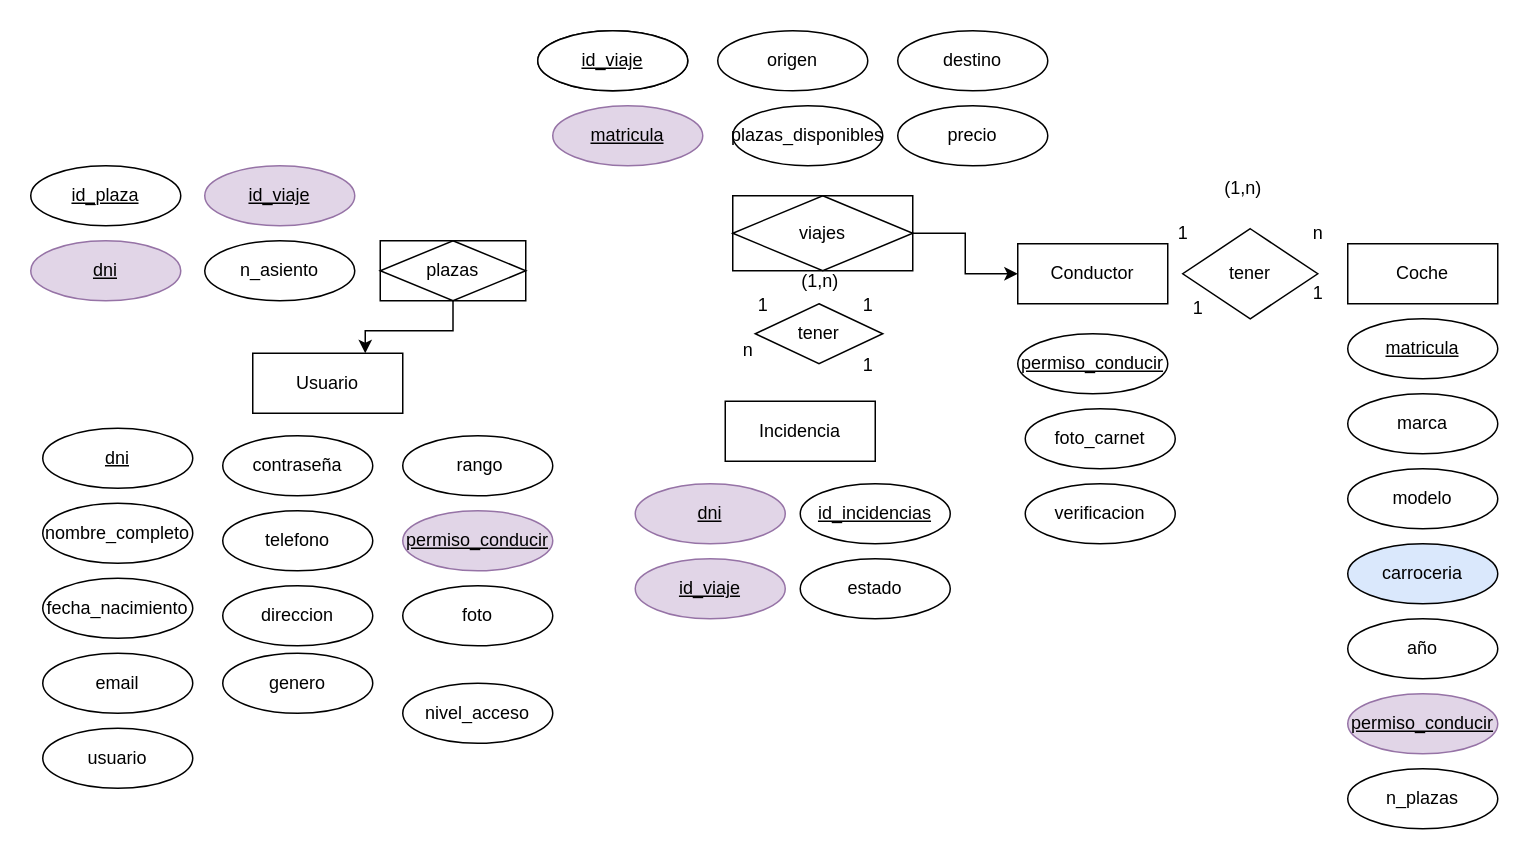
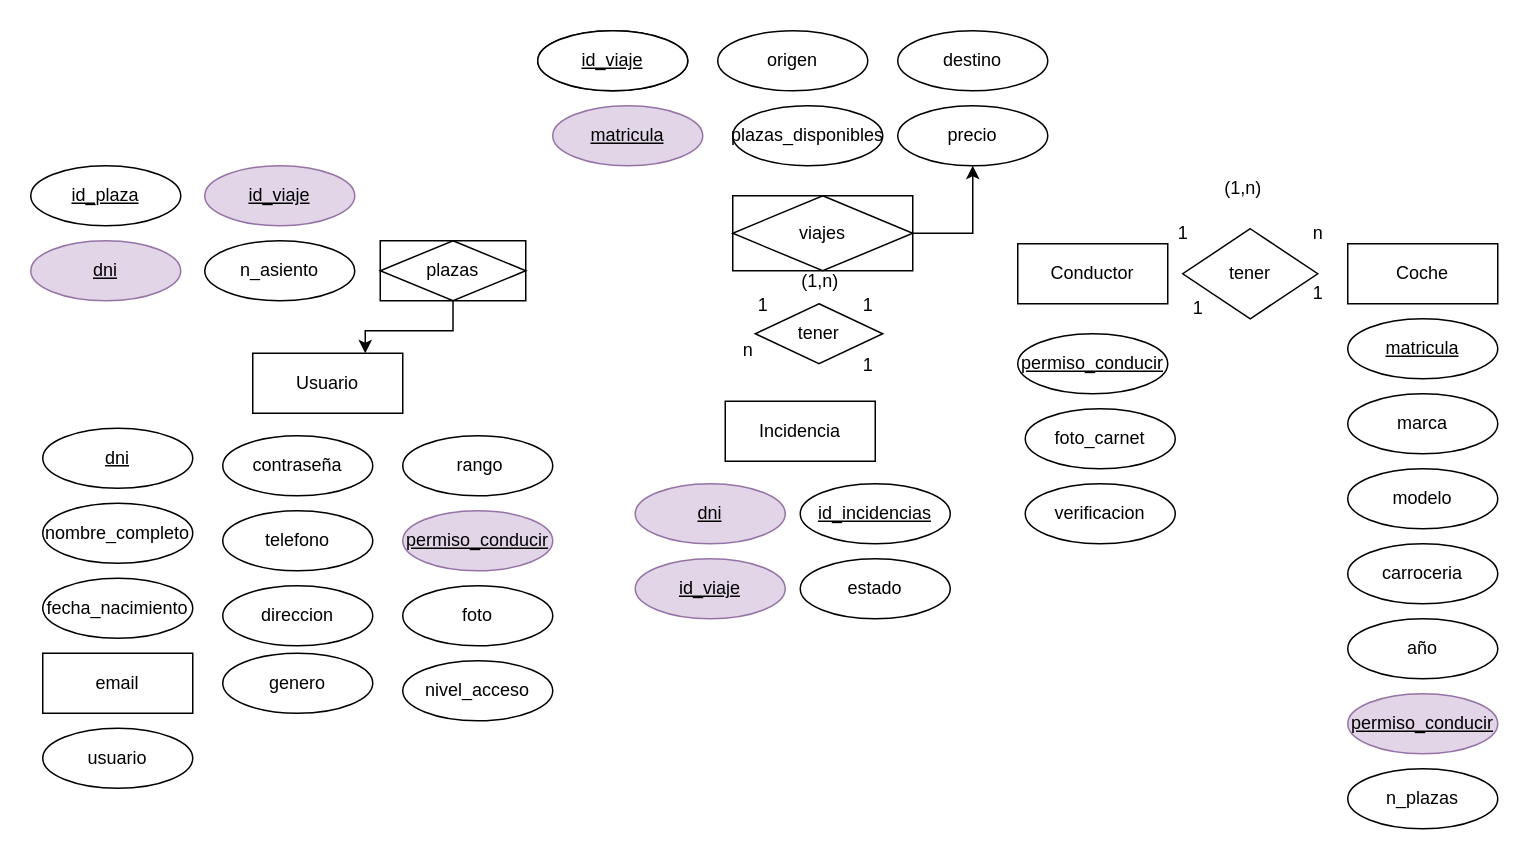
(965, 273) -> (973, 210)
(1423, 574) -> (1423, 574)
(118, 683) -> (118, 683)
(478, 713) -> (478, 691)
